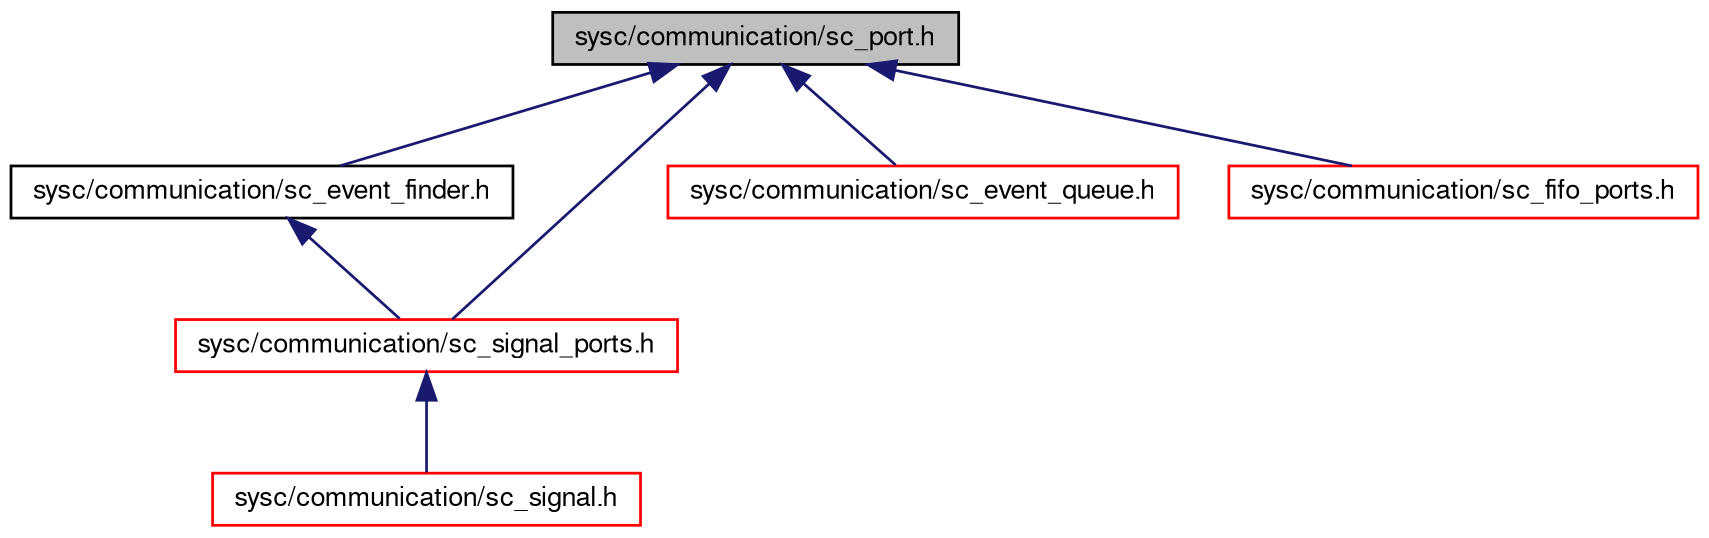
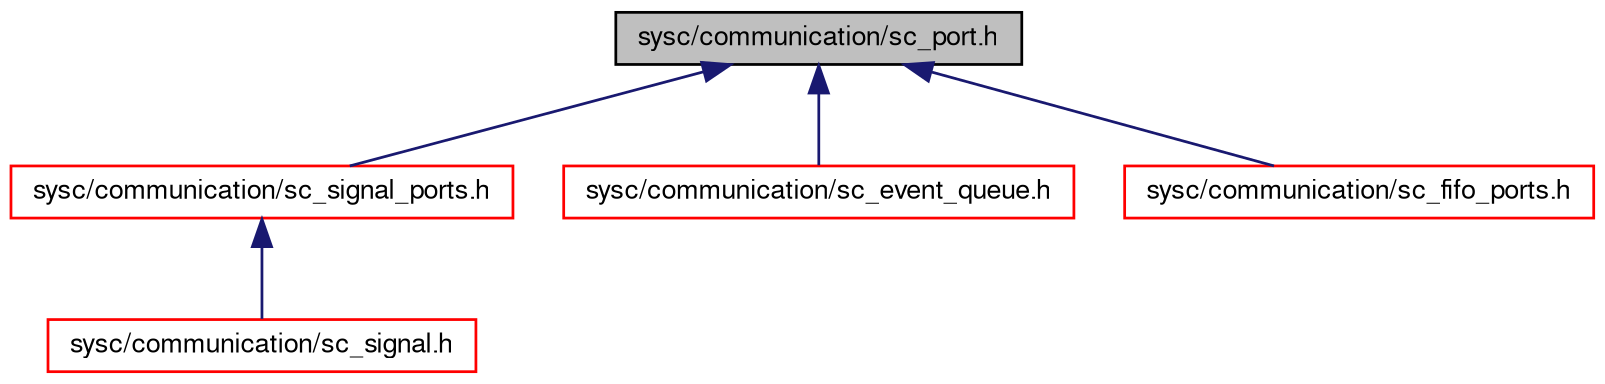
(262, 192) -> none
